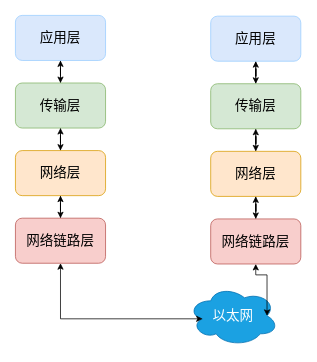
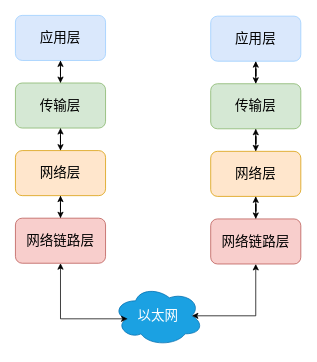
(233, 315) -> (158, 315)
